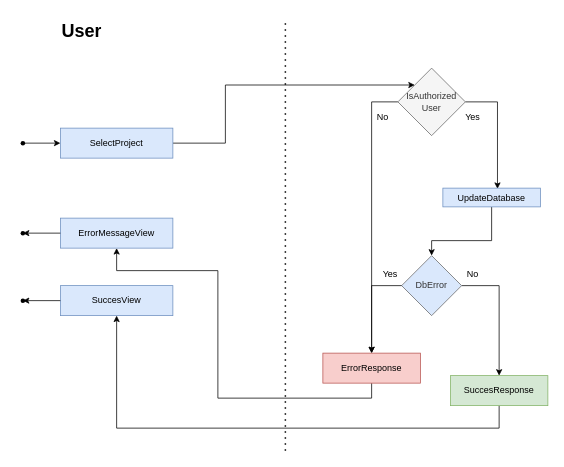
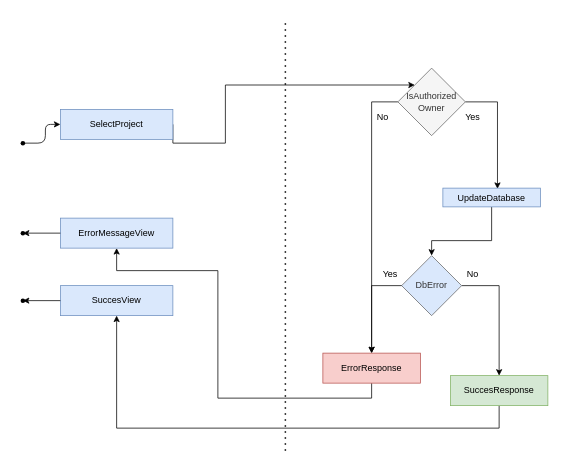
(128, 34) -> none
(432, 102) -> (432, 102)
(117, 143) -> (117, 124)
